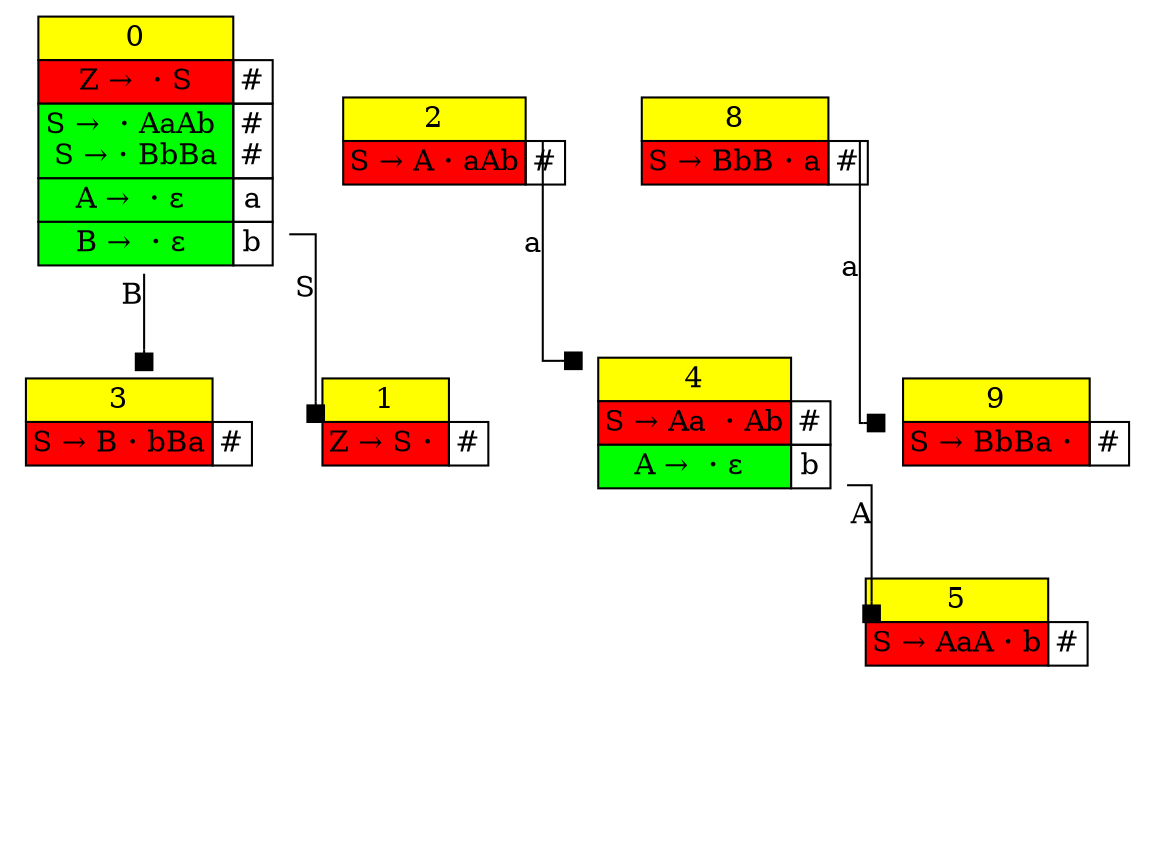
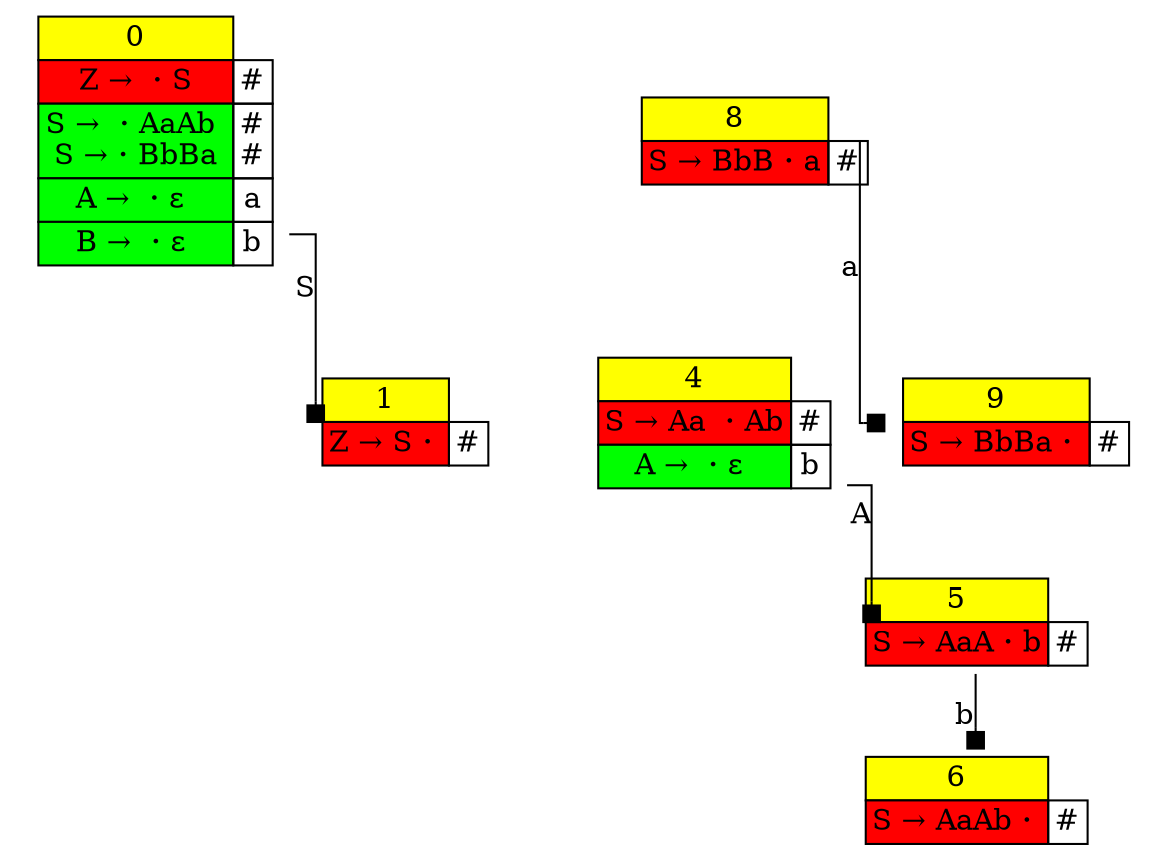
(453, 141) -> none
(138, 422) -> none
none -> (976, 800)
